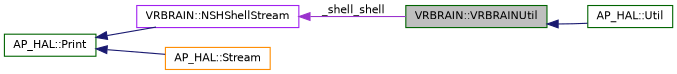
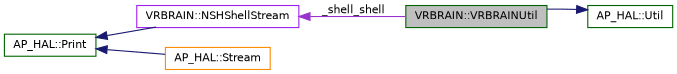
(573, 24) -> (562, 9)
